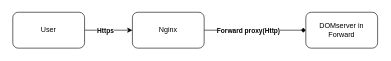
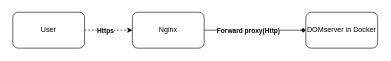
(120, 30) -> (120, 30)
(342, 30) -> (342, 30)
